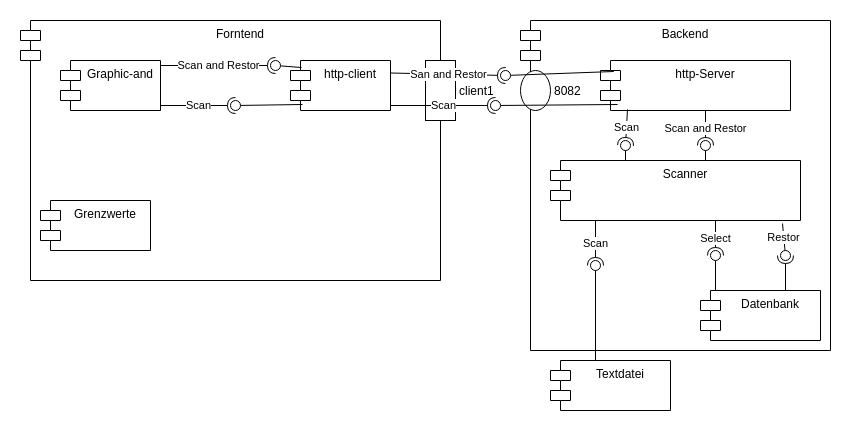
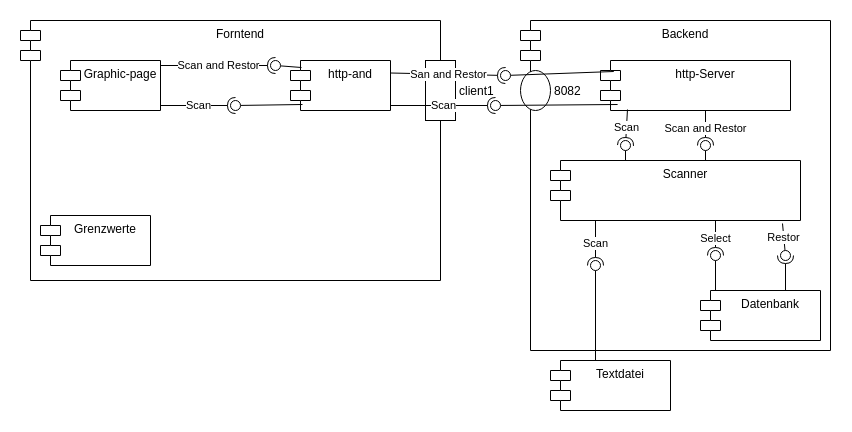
(120, 74) -> (120, 74)
(350, 74) -> (350, 74)
(96, 226) -> (96, 241)
